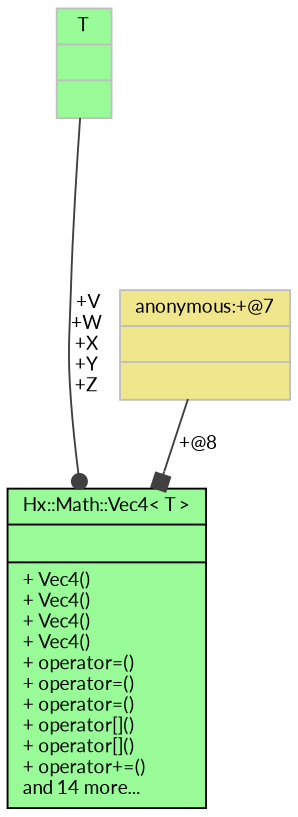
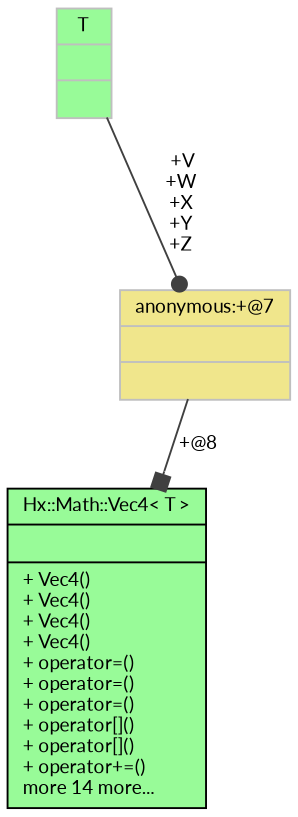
(71, 296) -> (142, 197)
(82, 788) -> (89, 788)
